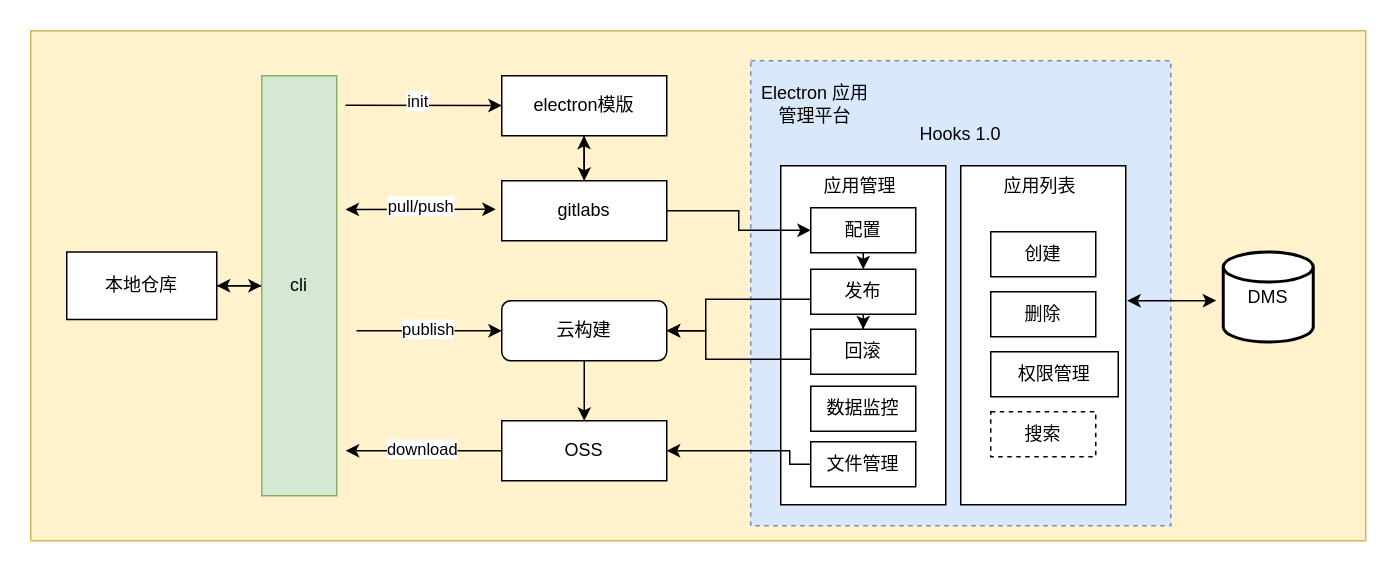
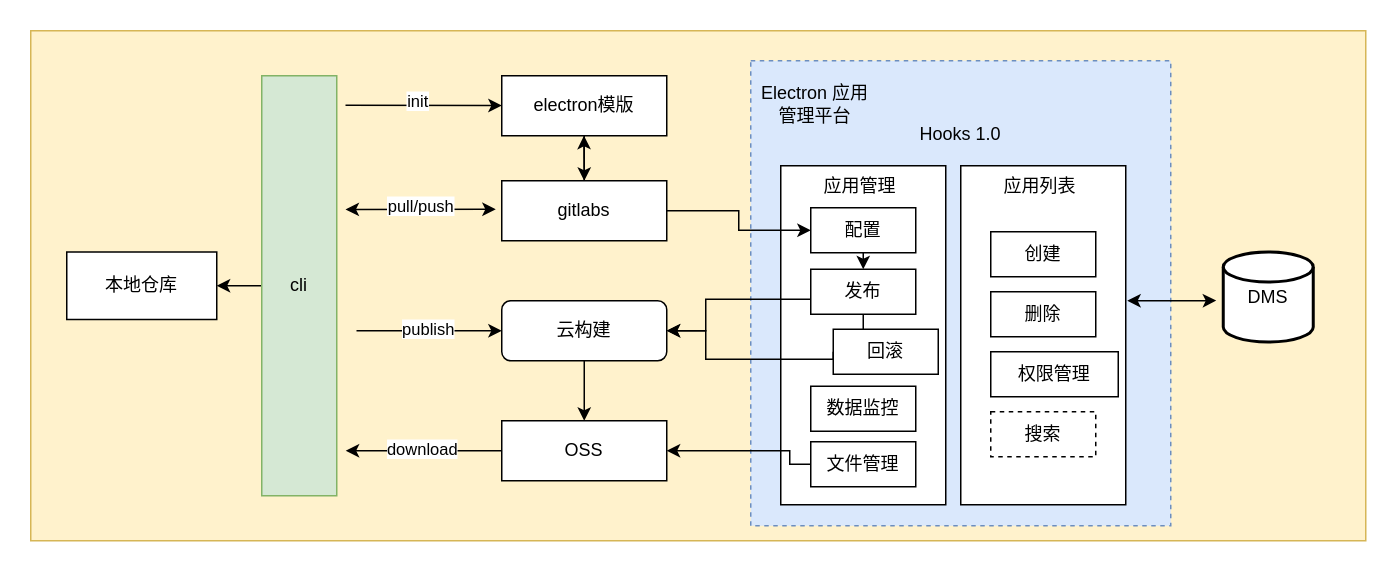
(220, 286) -> none
(863, 352) -> (886, 352)
